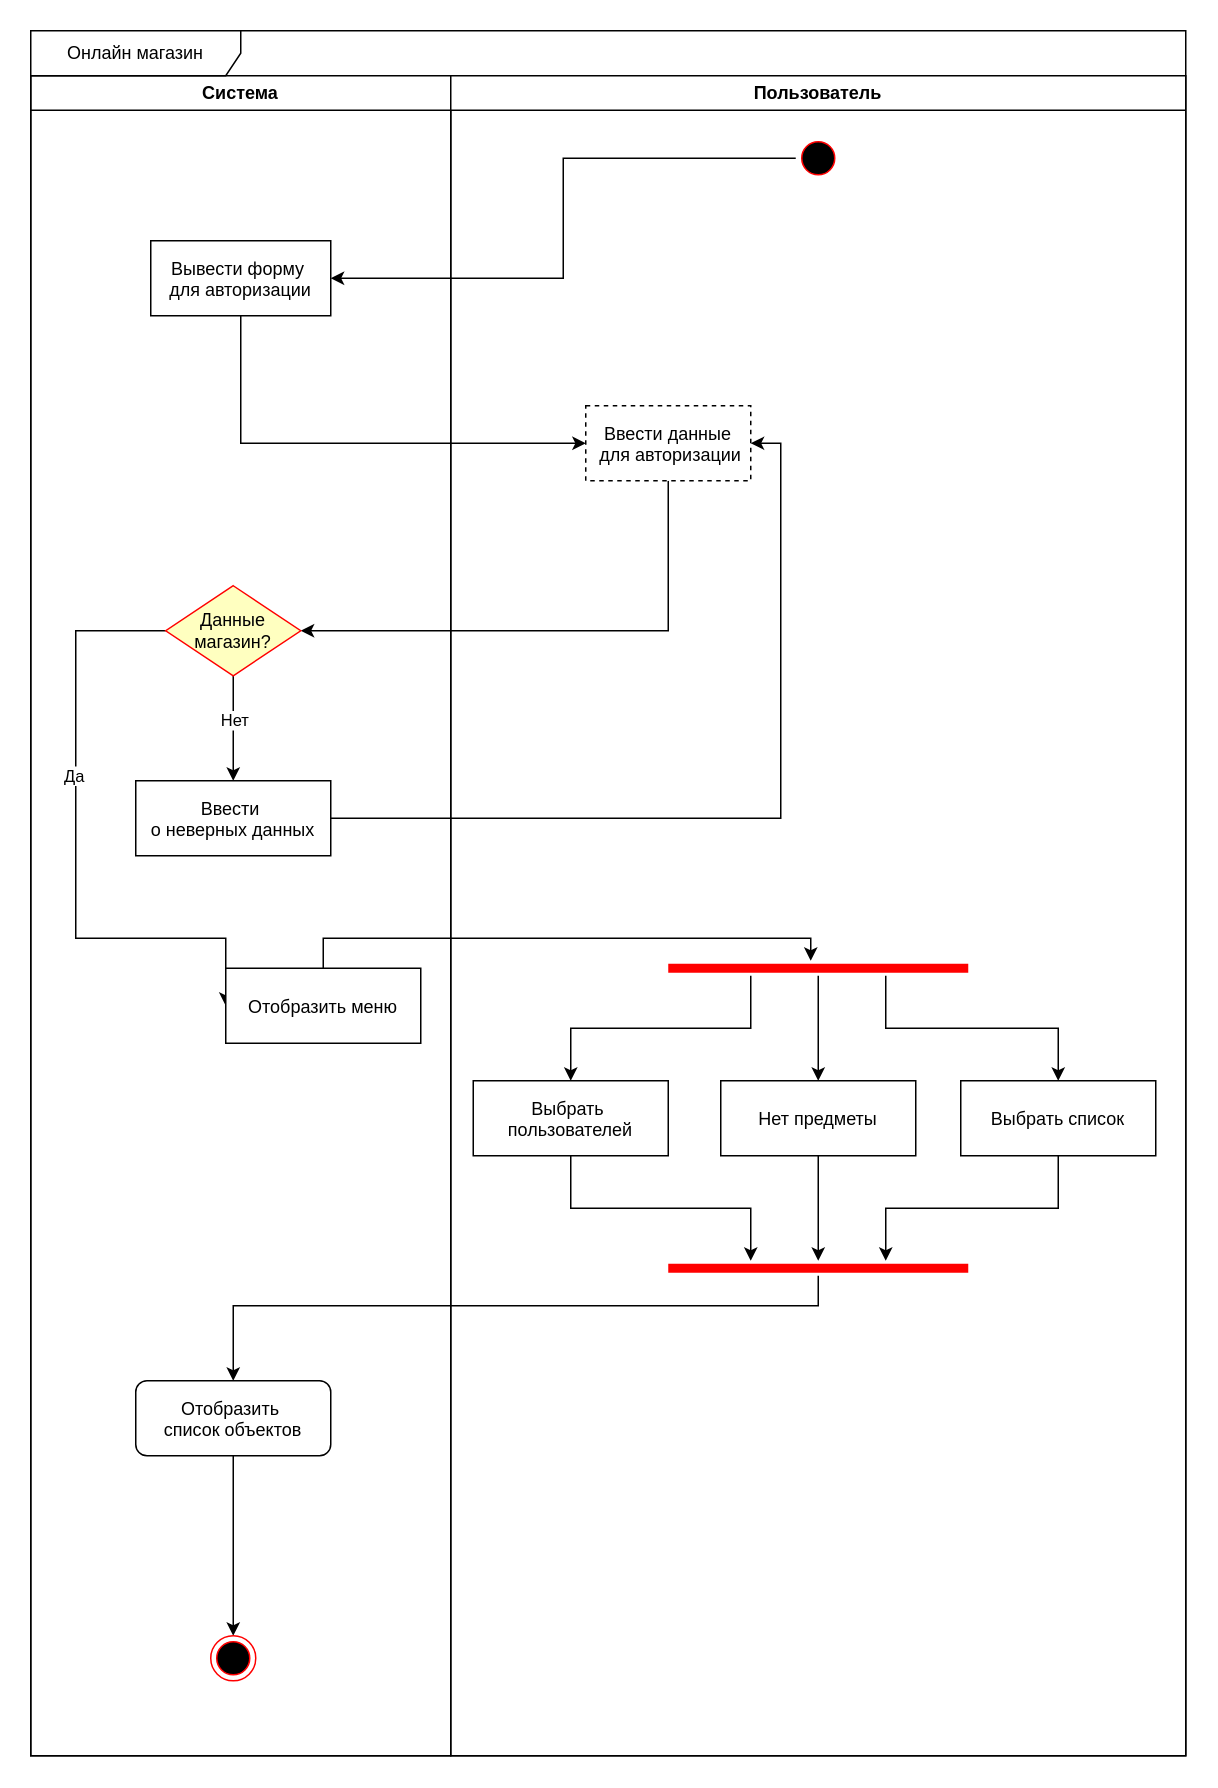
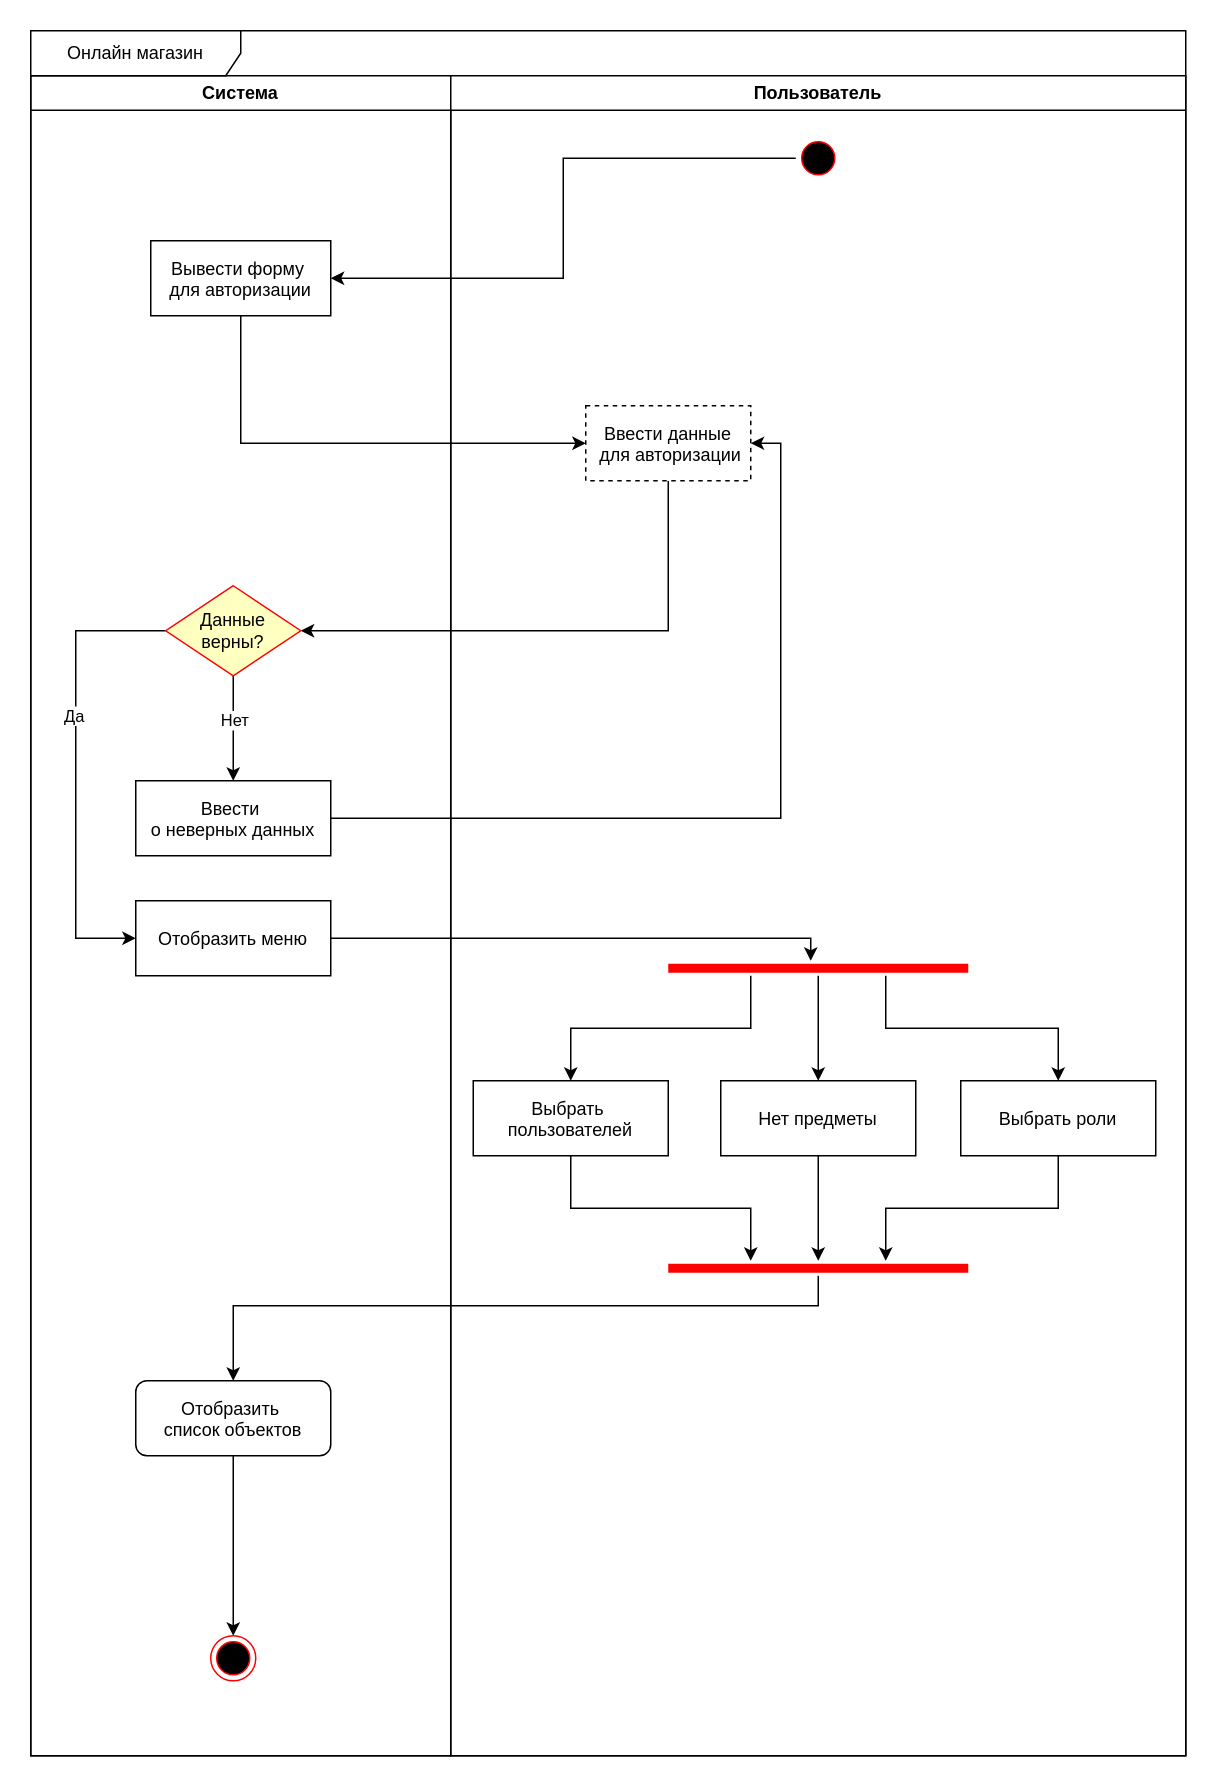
(233, 631) -> (233, 631)
(323, 1006) -> (233, 938)
(1058, 1119) -> (1058, 1119)
